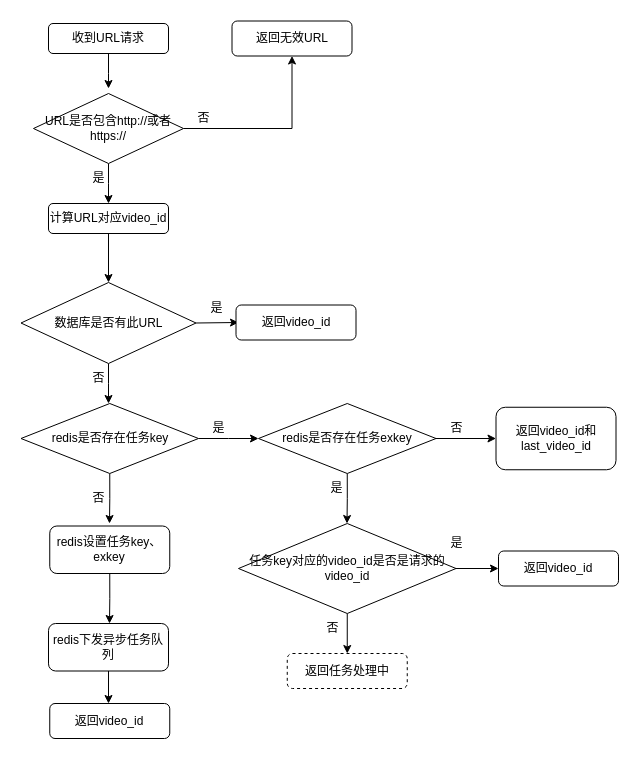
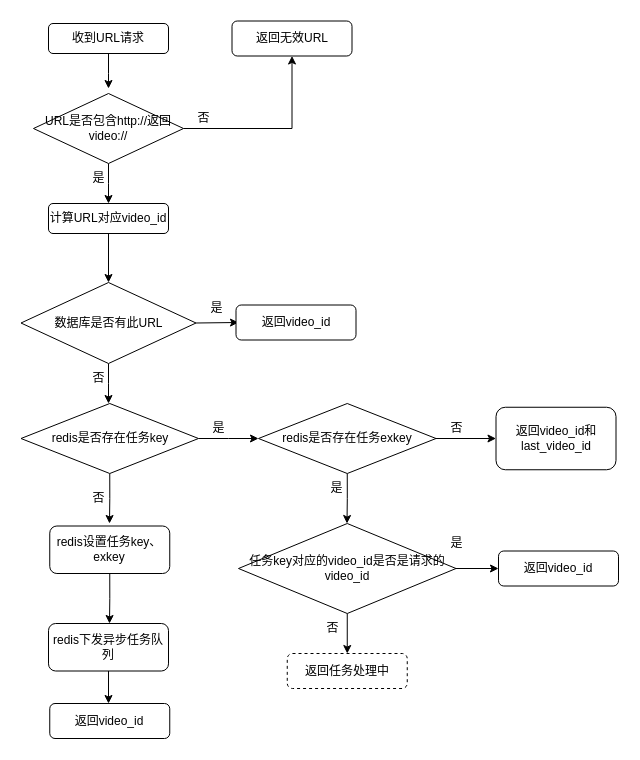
(109, 129) -> (109, 129)
